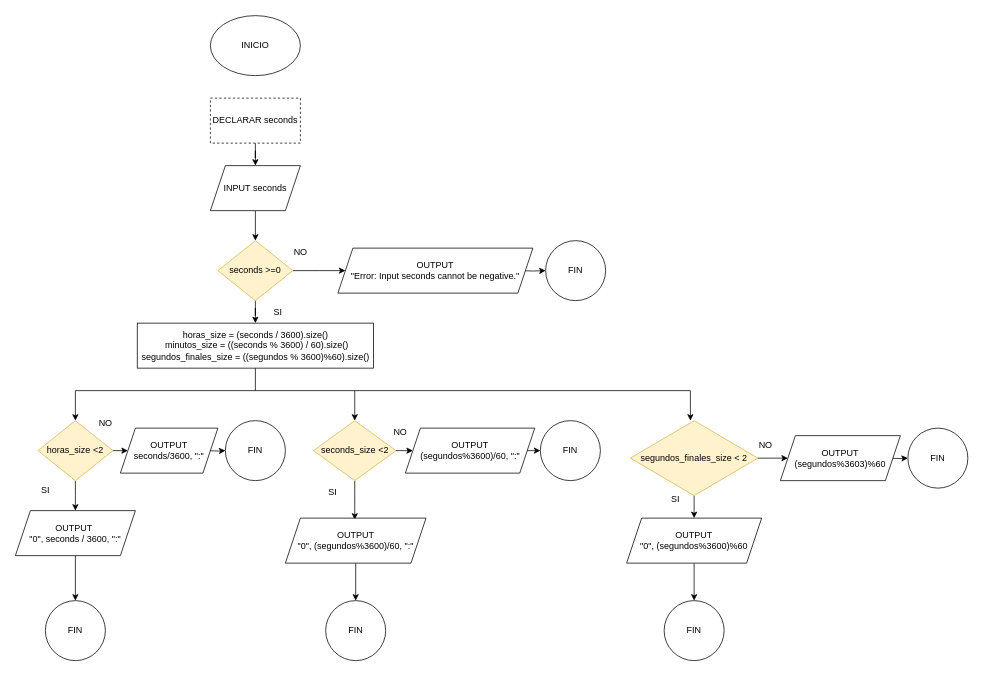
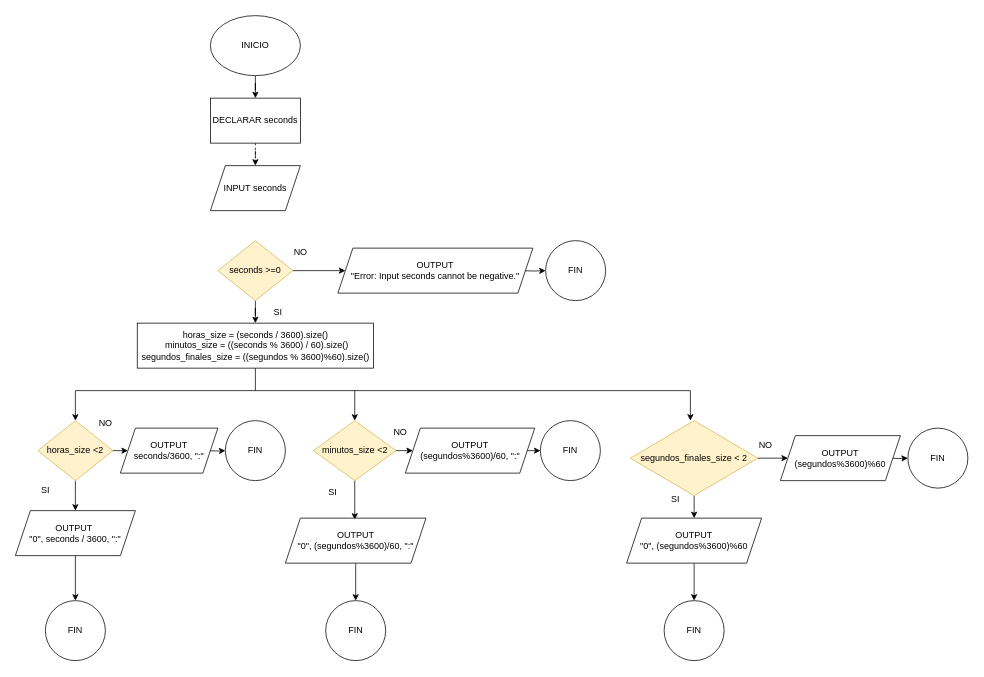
none -> (255, 89)
(255, 120) -> (255, 120)
(255, 157) -> (255, 157)
(255, 222) -> none
(355, 450) -> (355, 450)
(840, 458) -> (840, 458)
